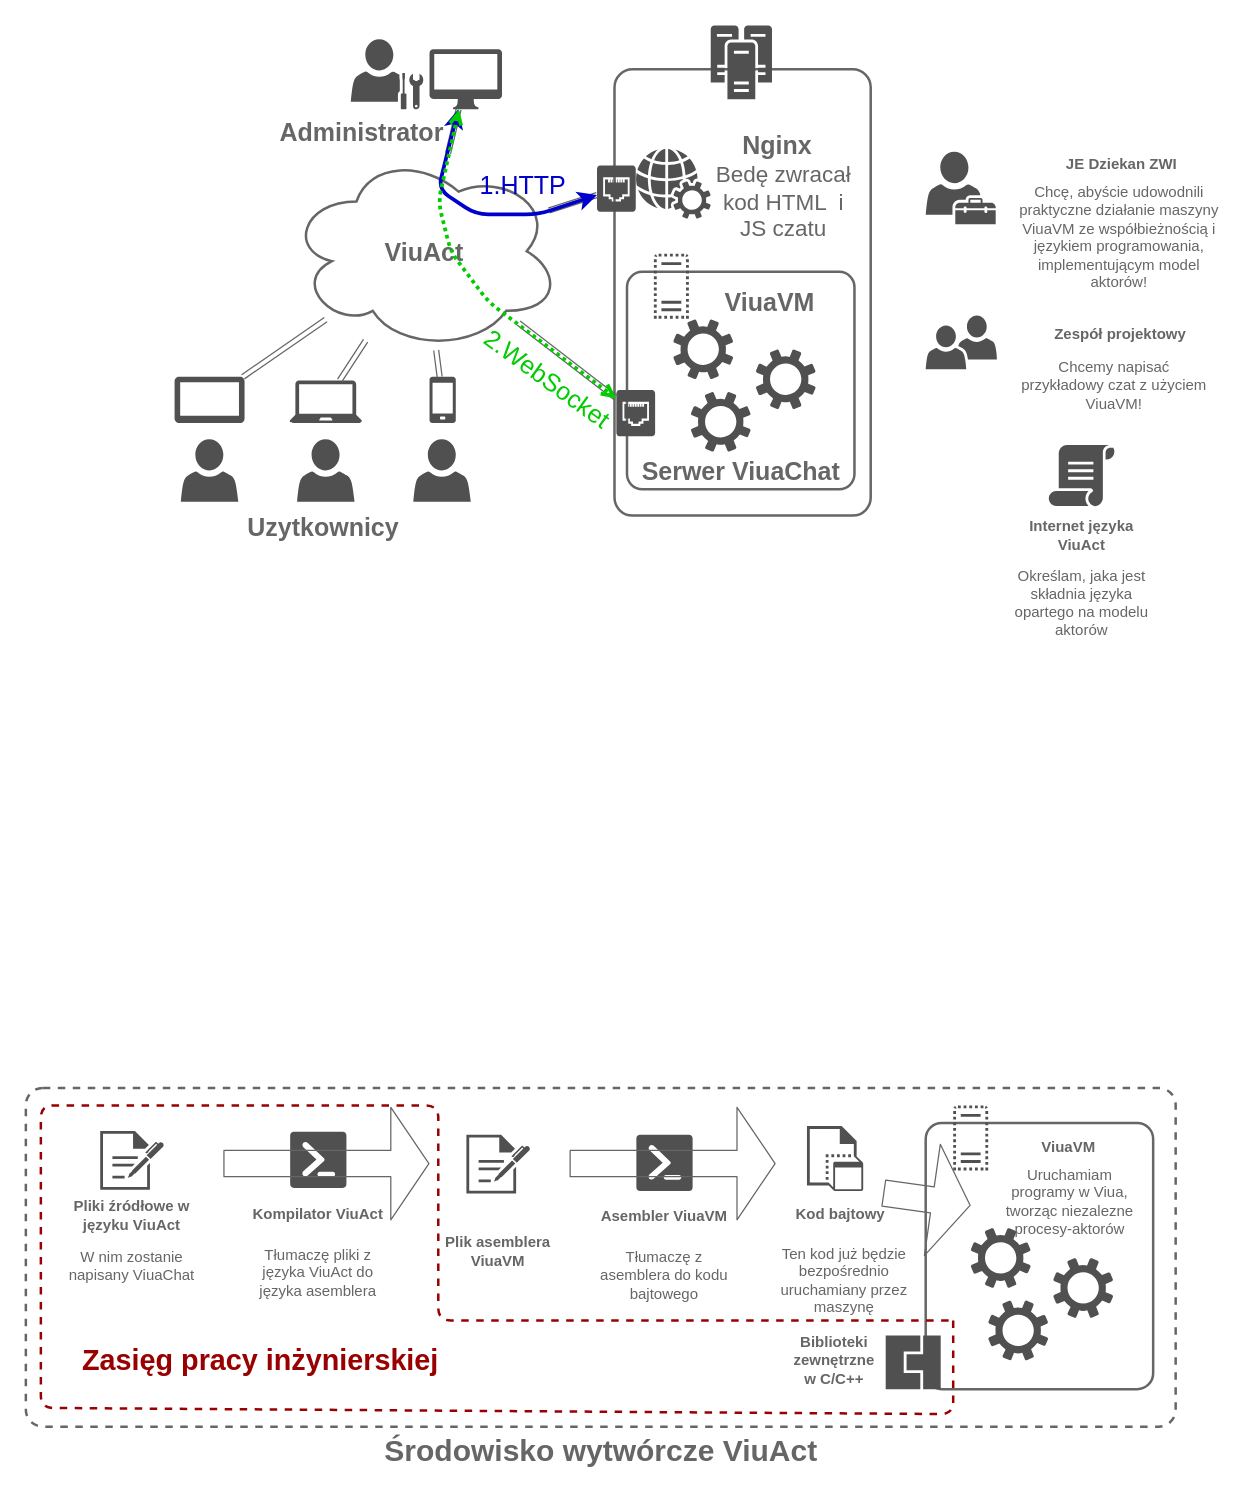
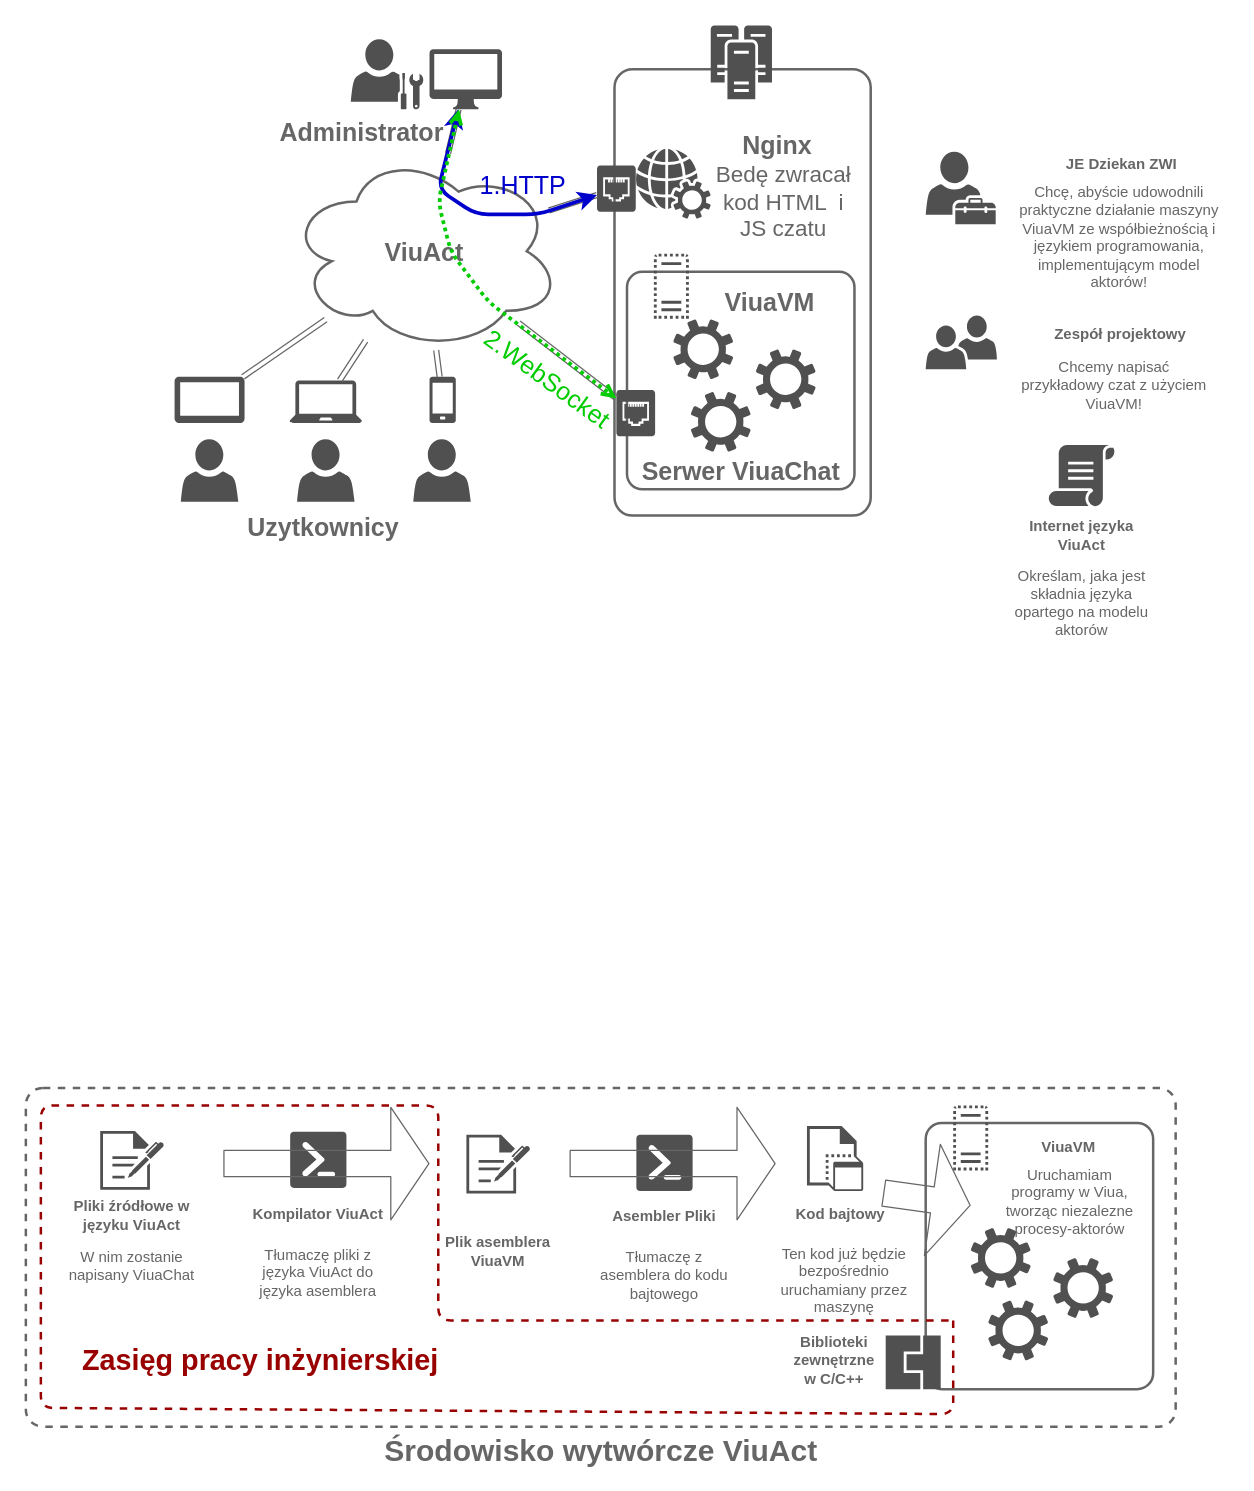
(664, 1217) -> (664, 1217)
